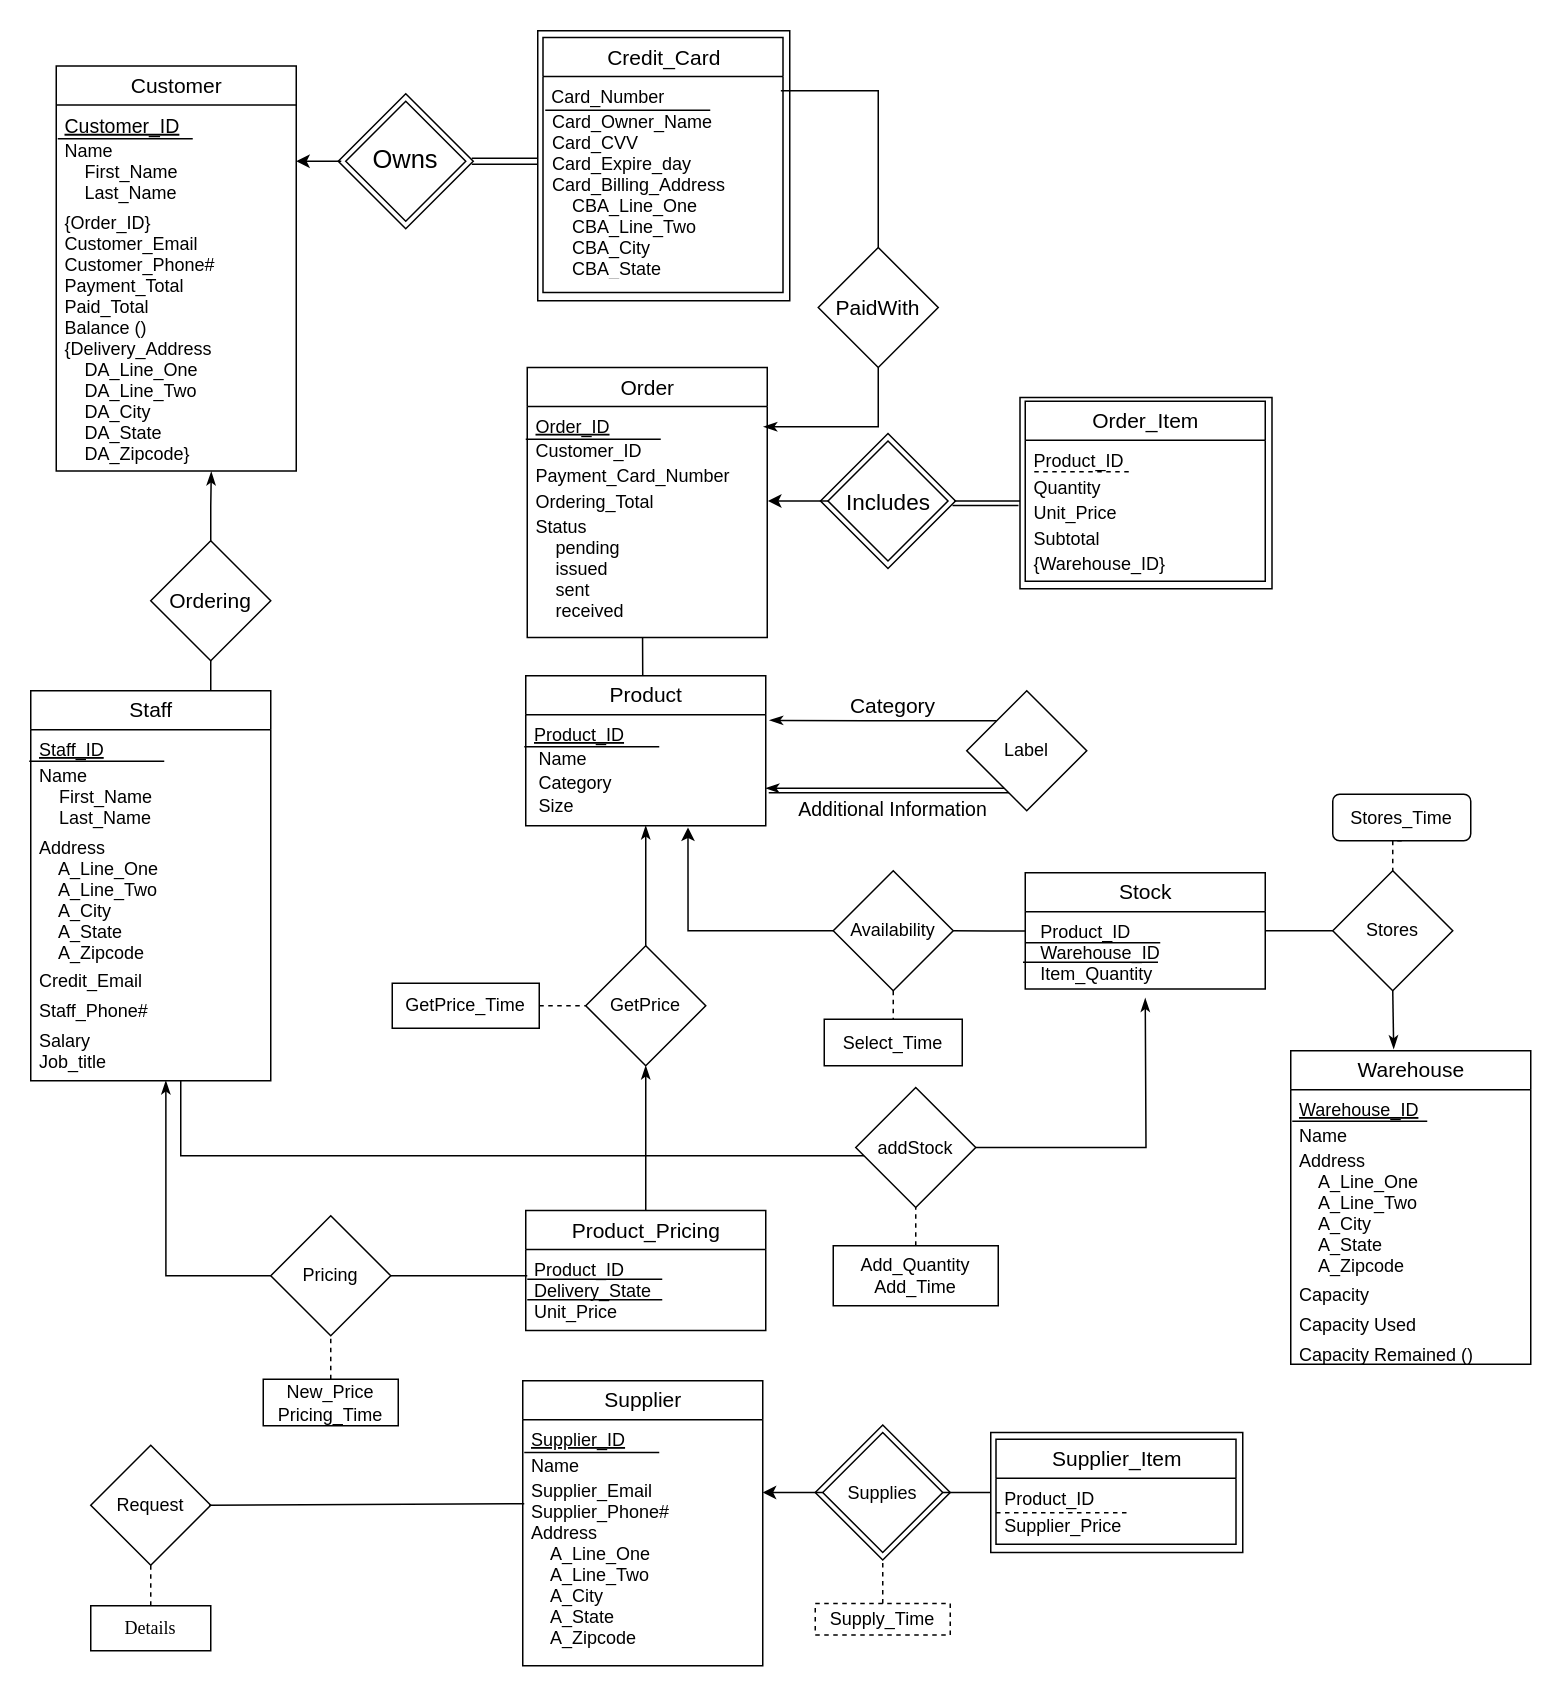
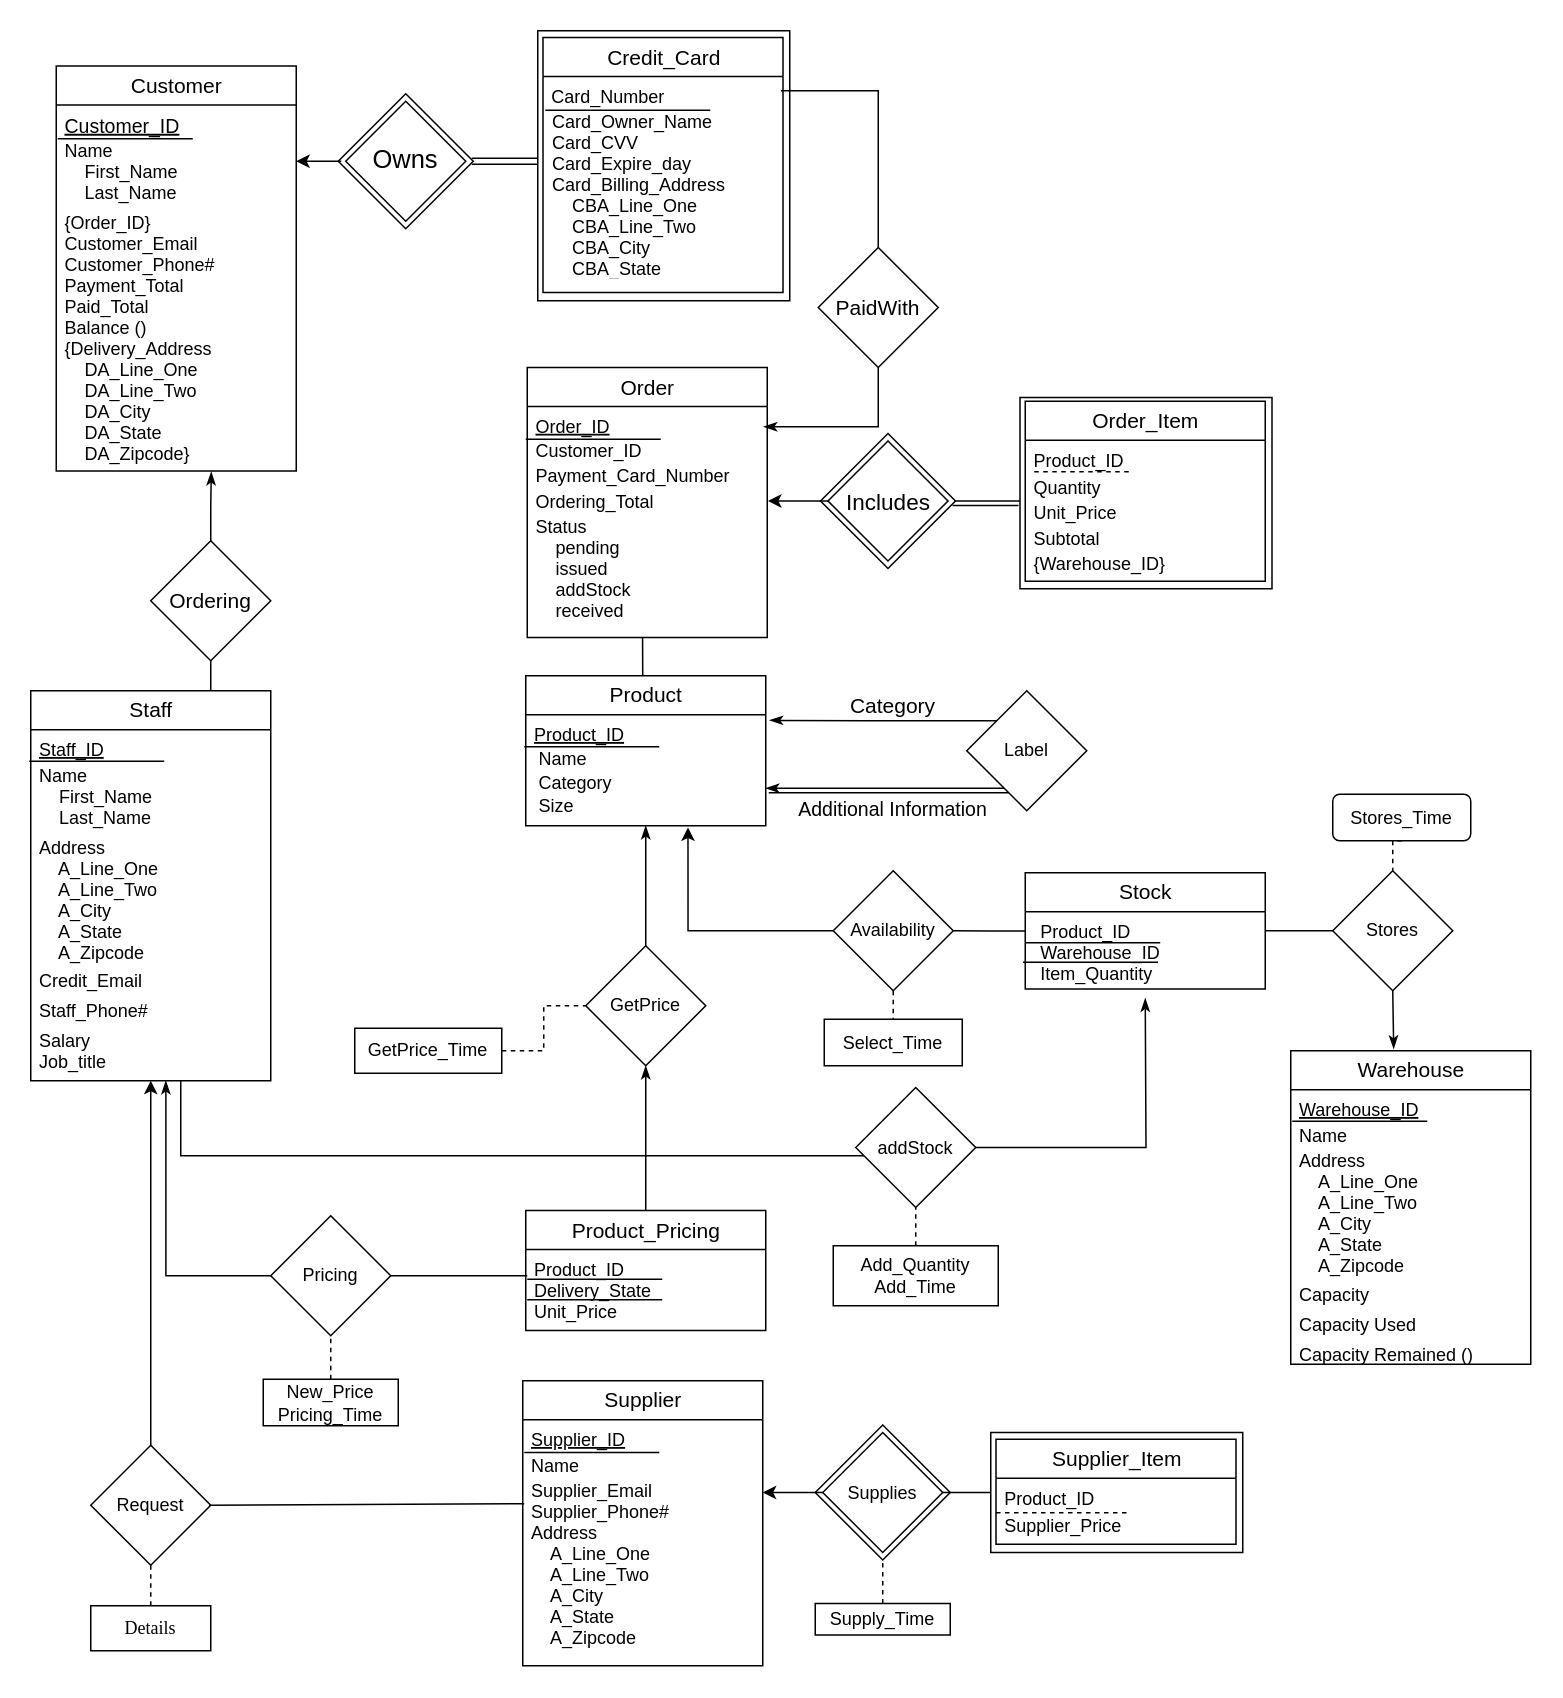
(566, 527) -> (566, 527)
(466, 1006) -> (428, 1051)
none -> (151, 1268)
(883, 1619) -> (883, 1619)
